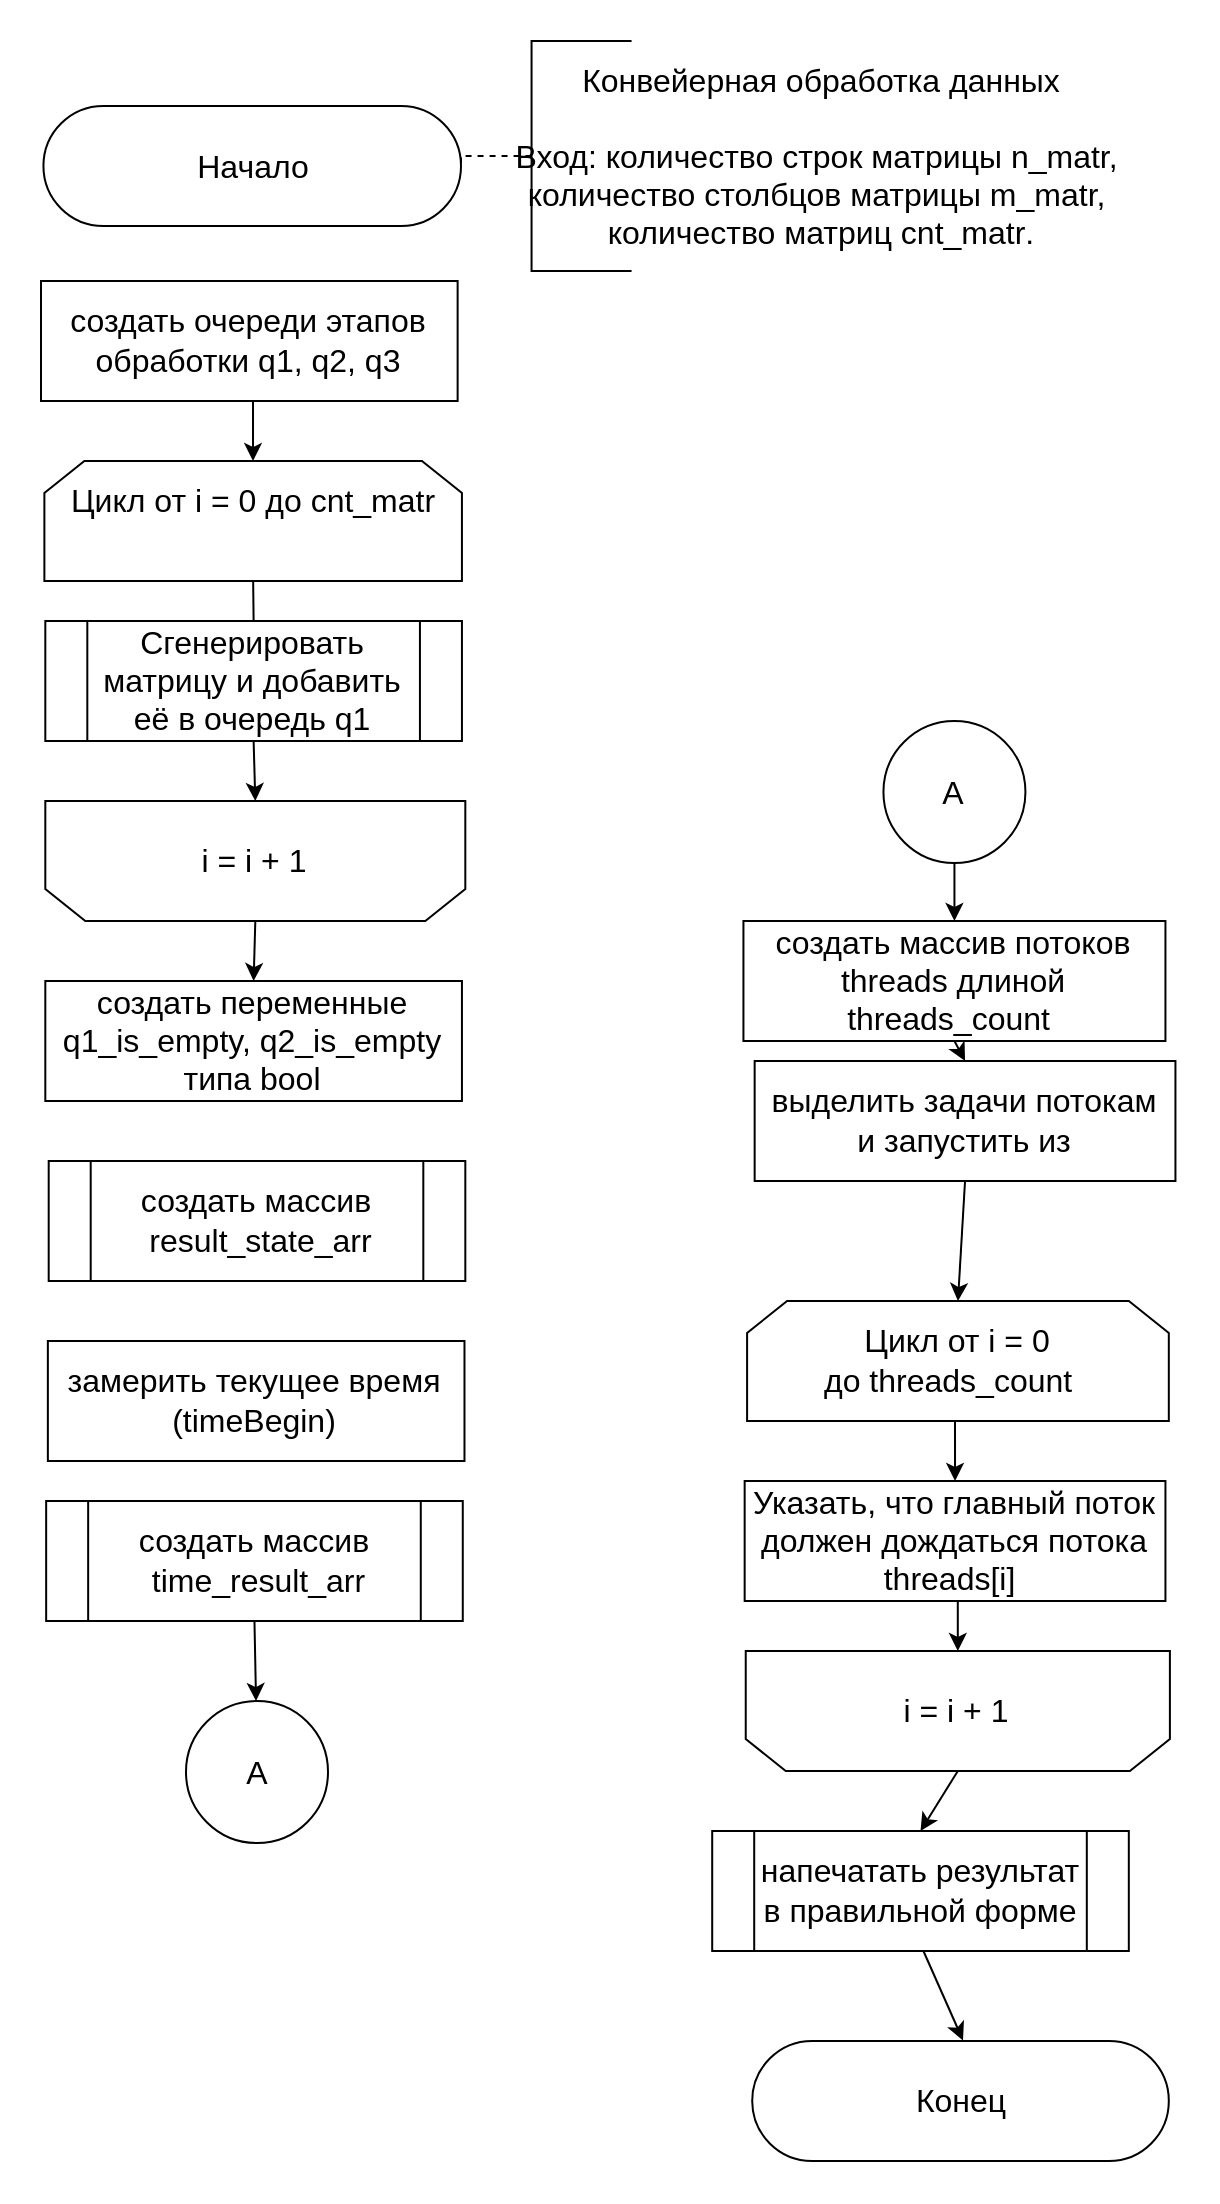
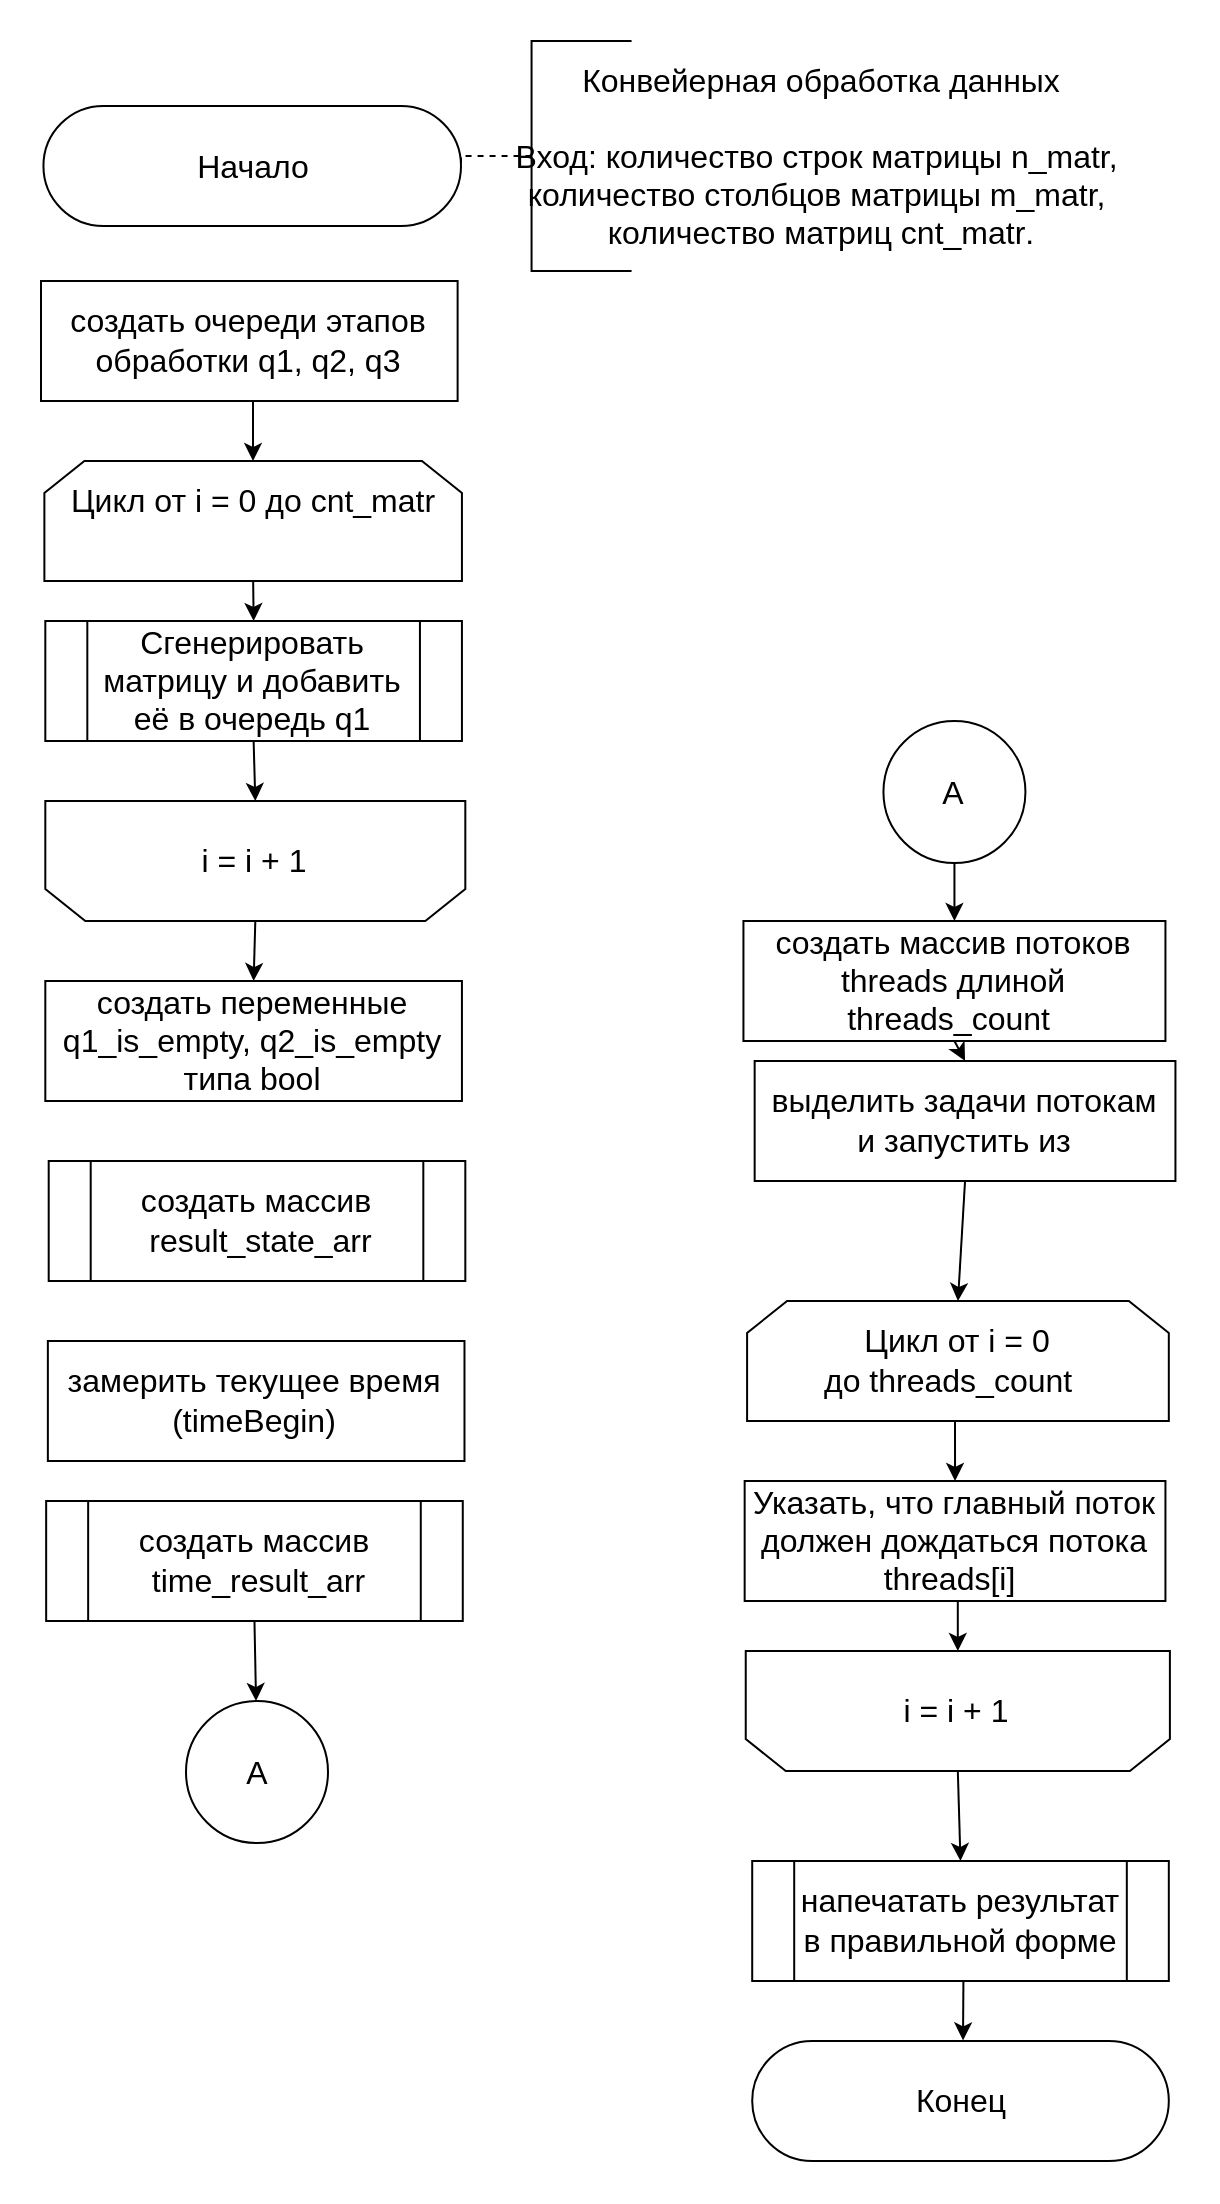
(254, 611) -> (253, 606)
(921, 1891) -> (961, 1921)
